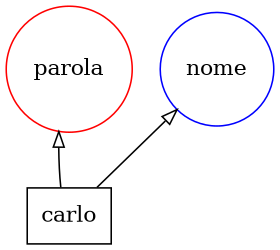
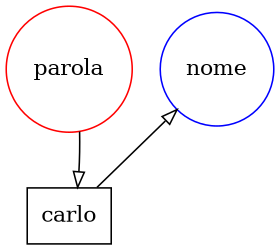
(59, 167) -> (80, 152)
